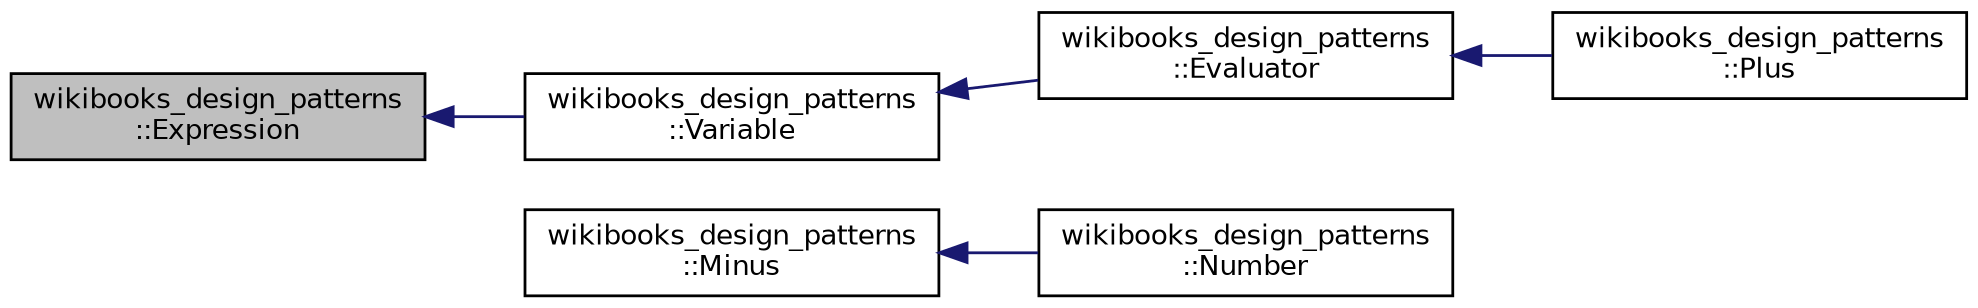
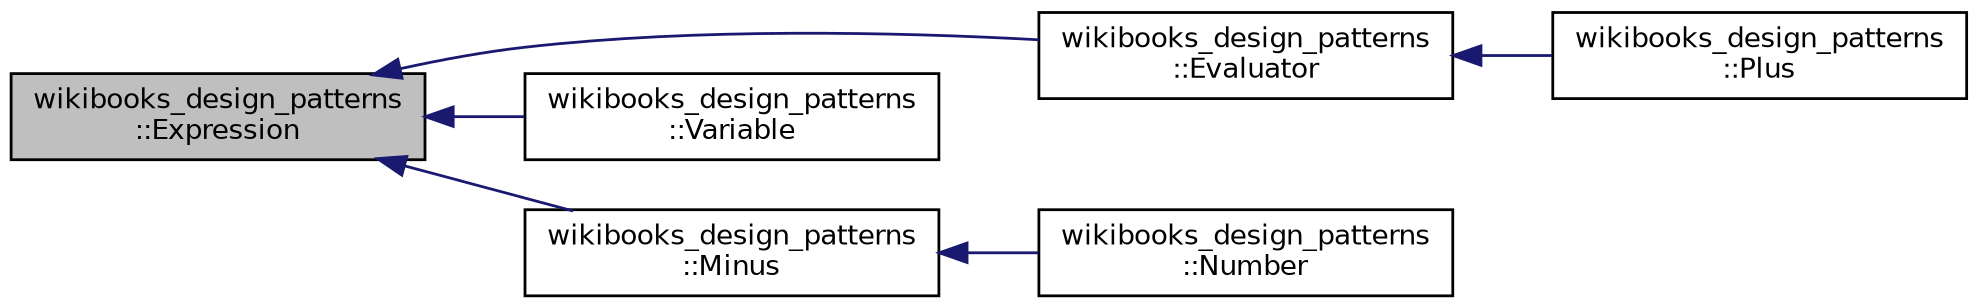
(1003, 84) -> (719, 35)
none -> (489, 188)
